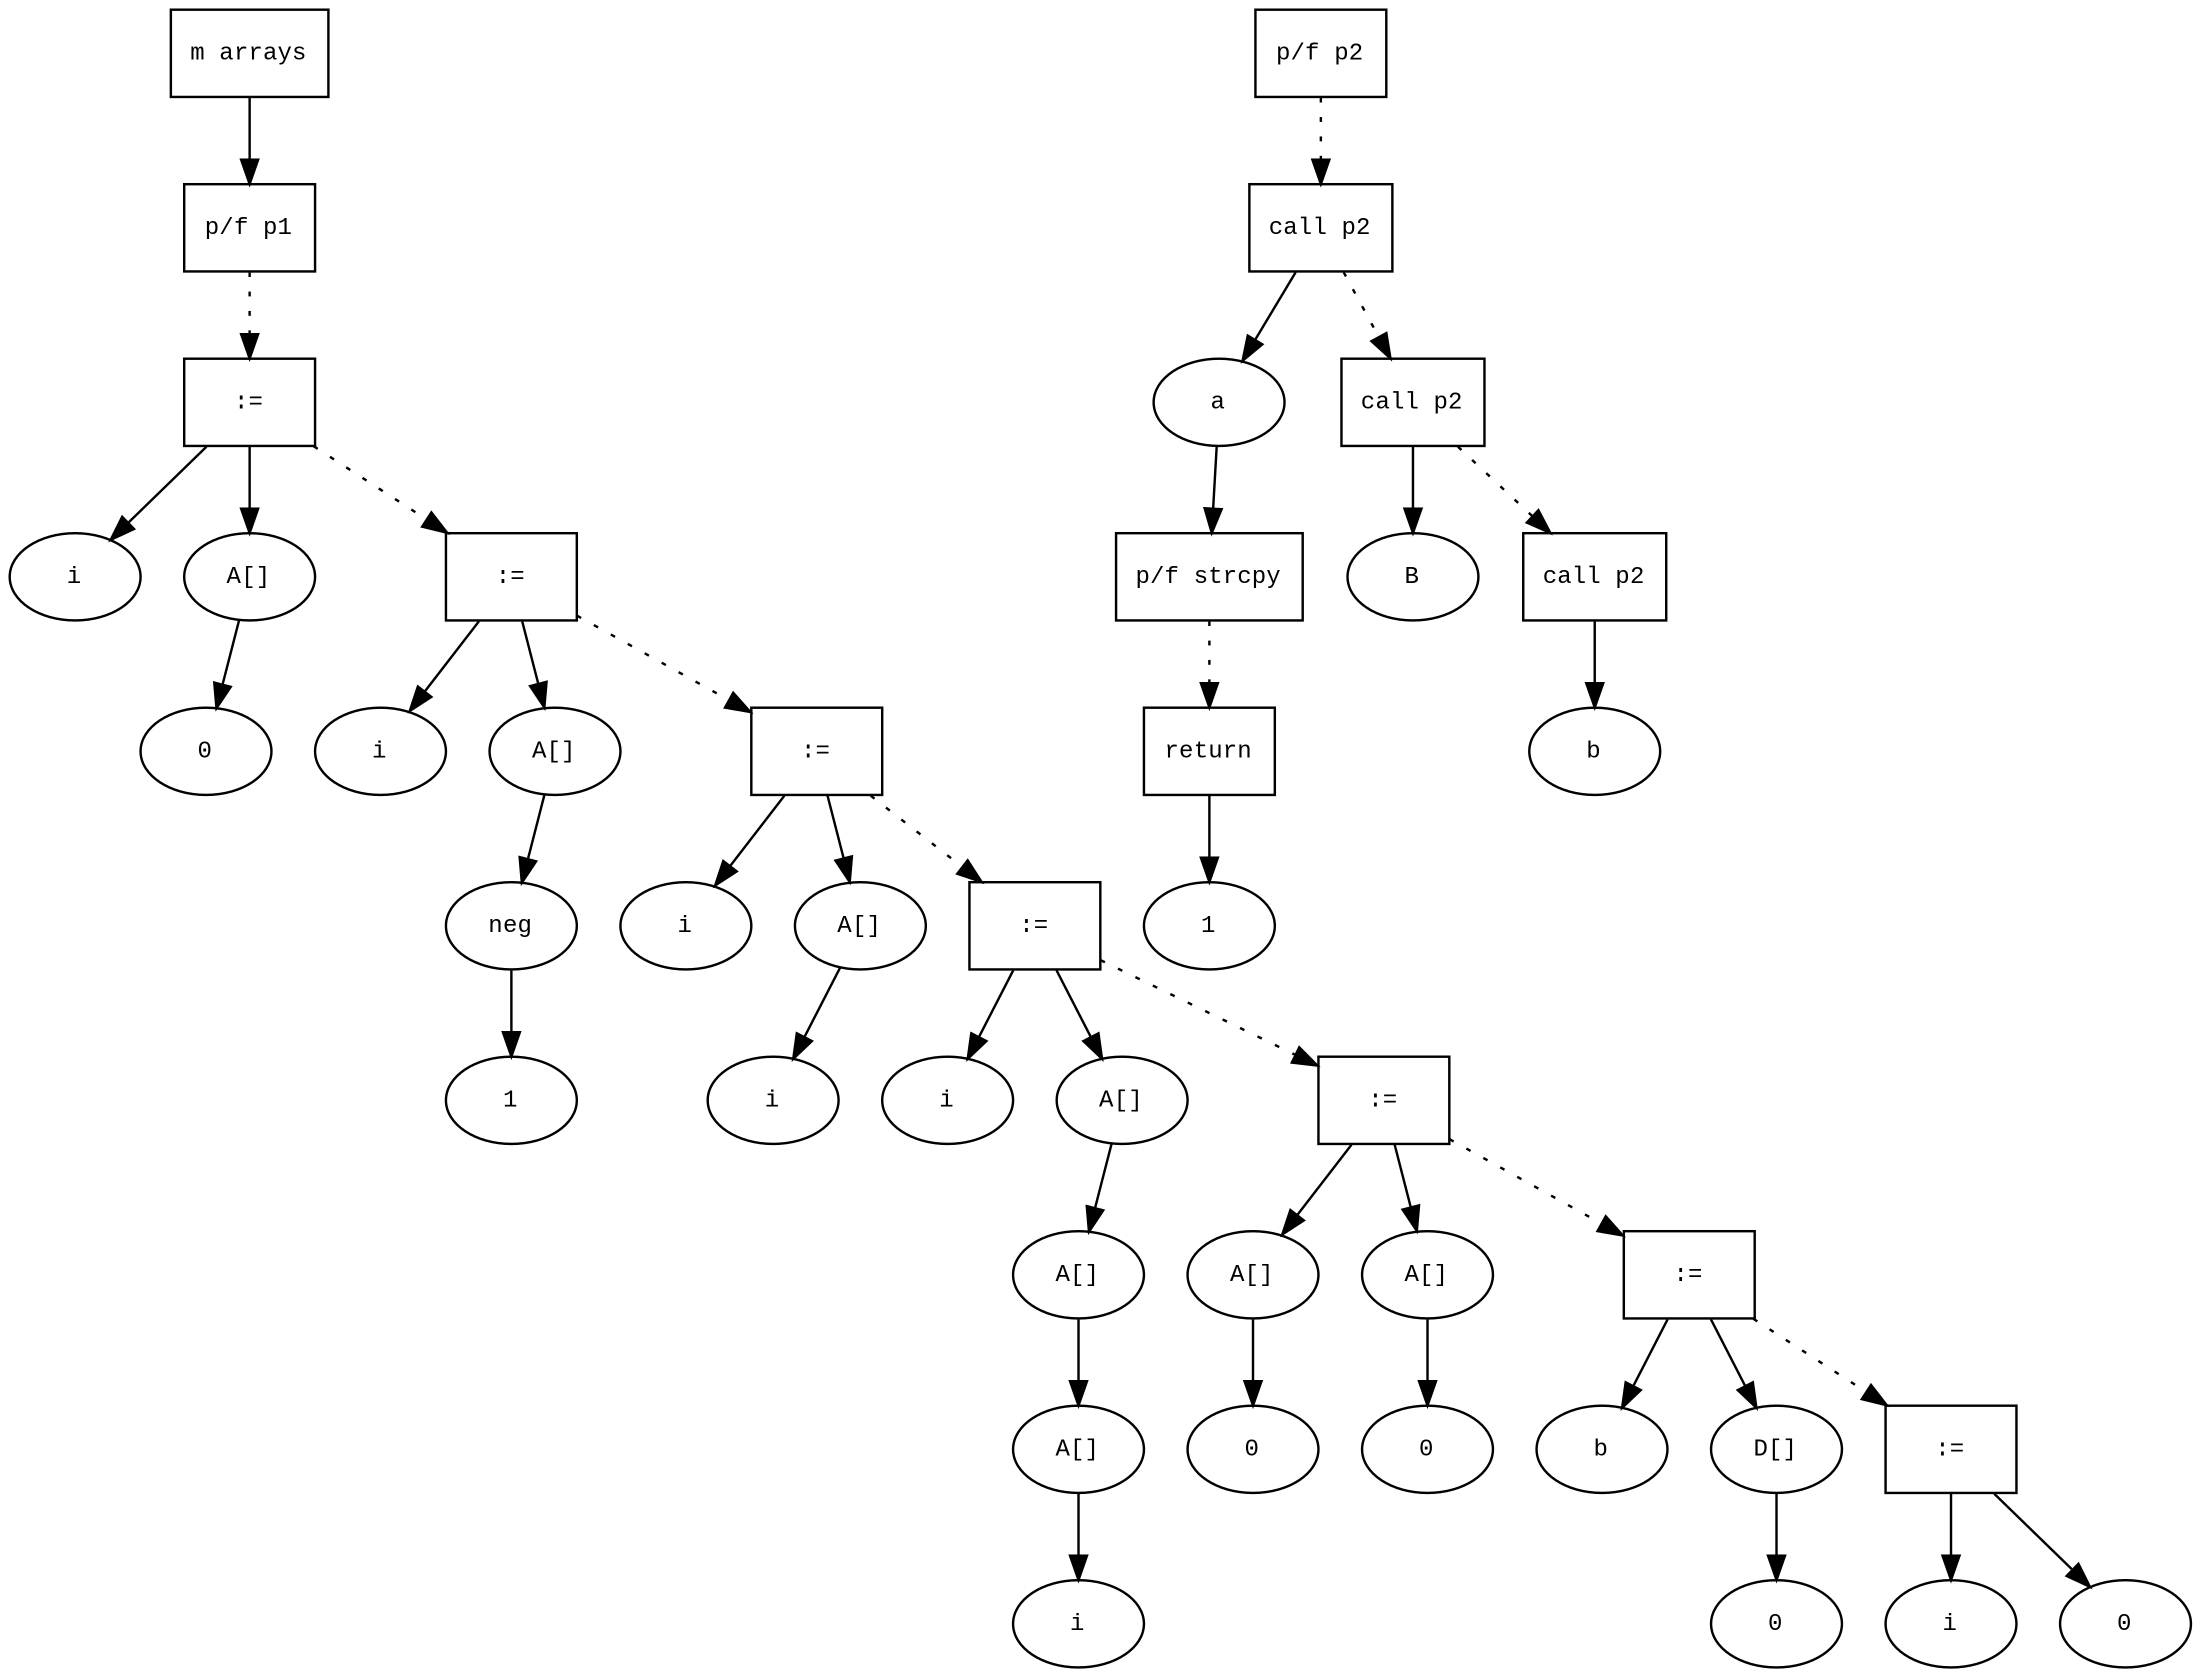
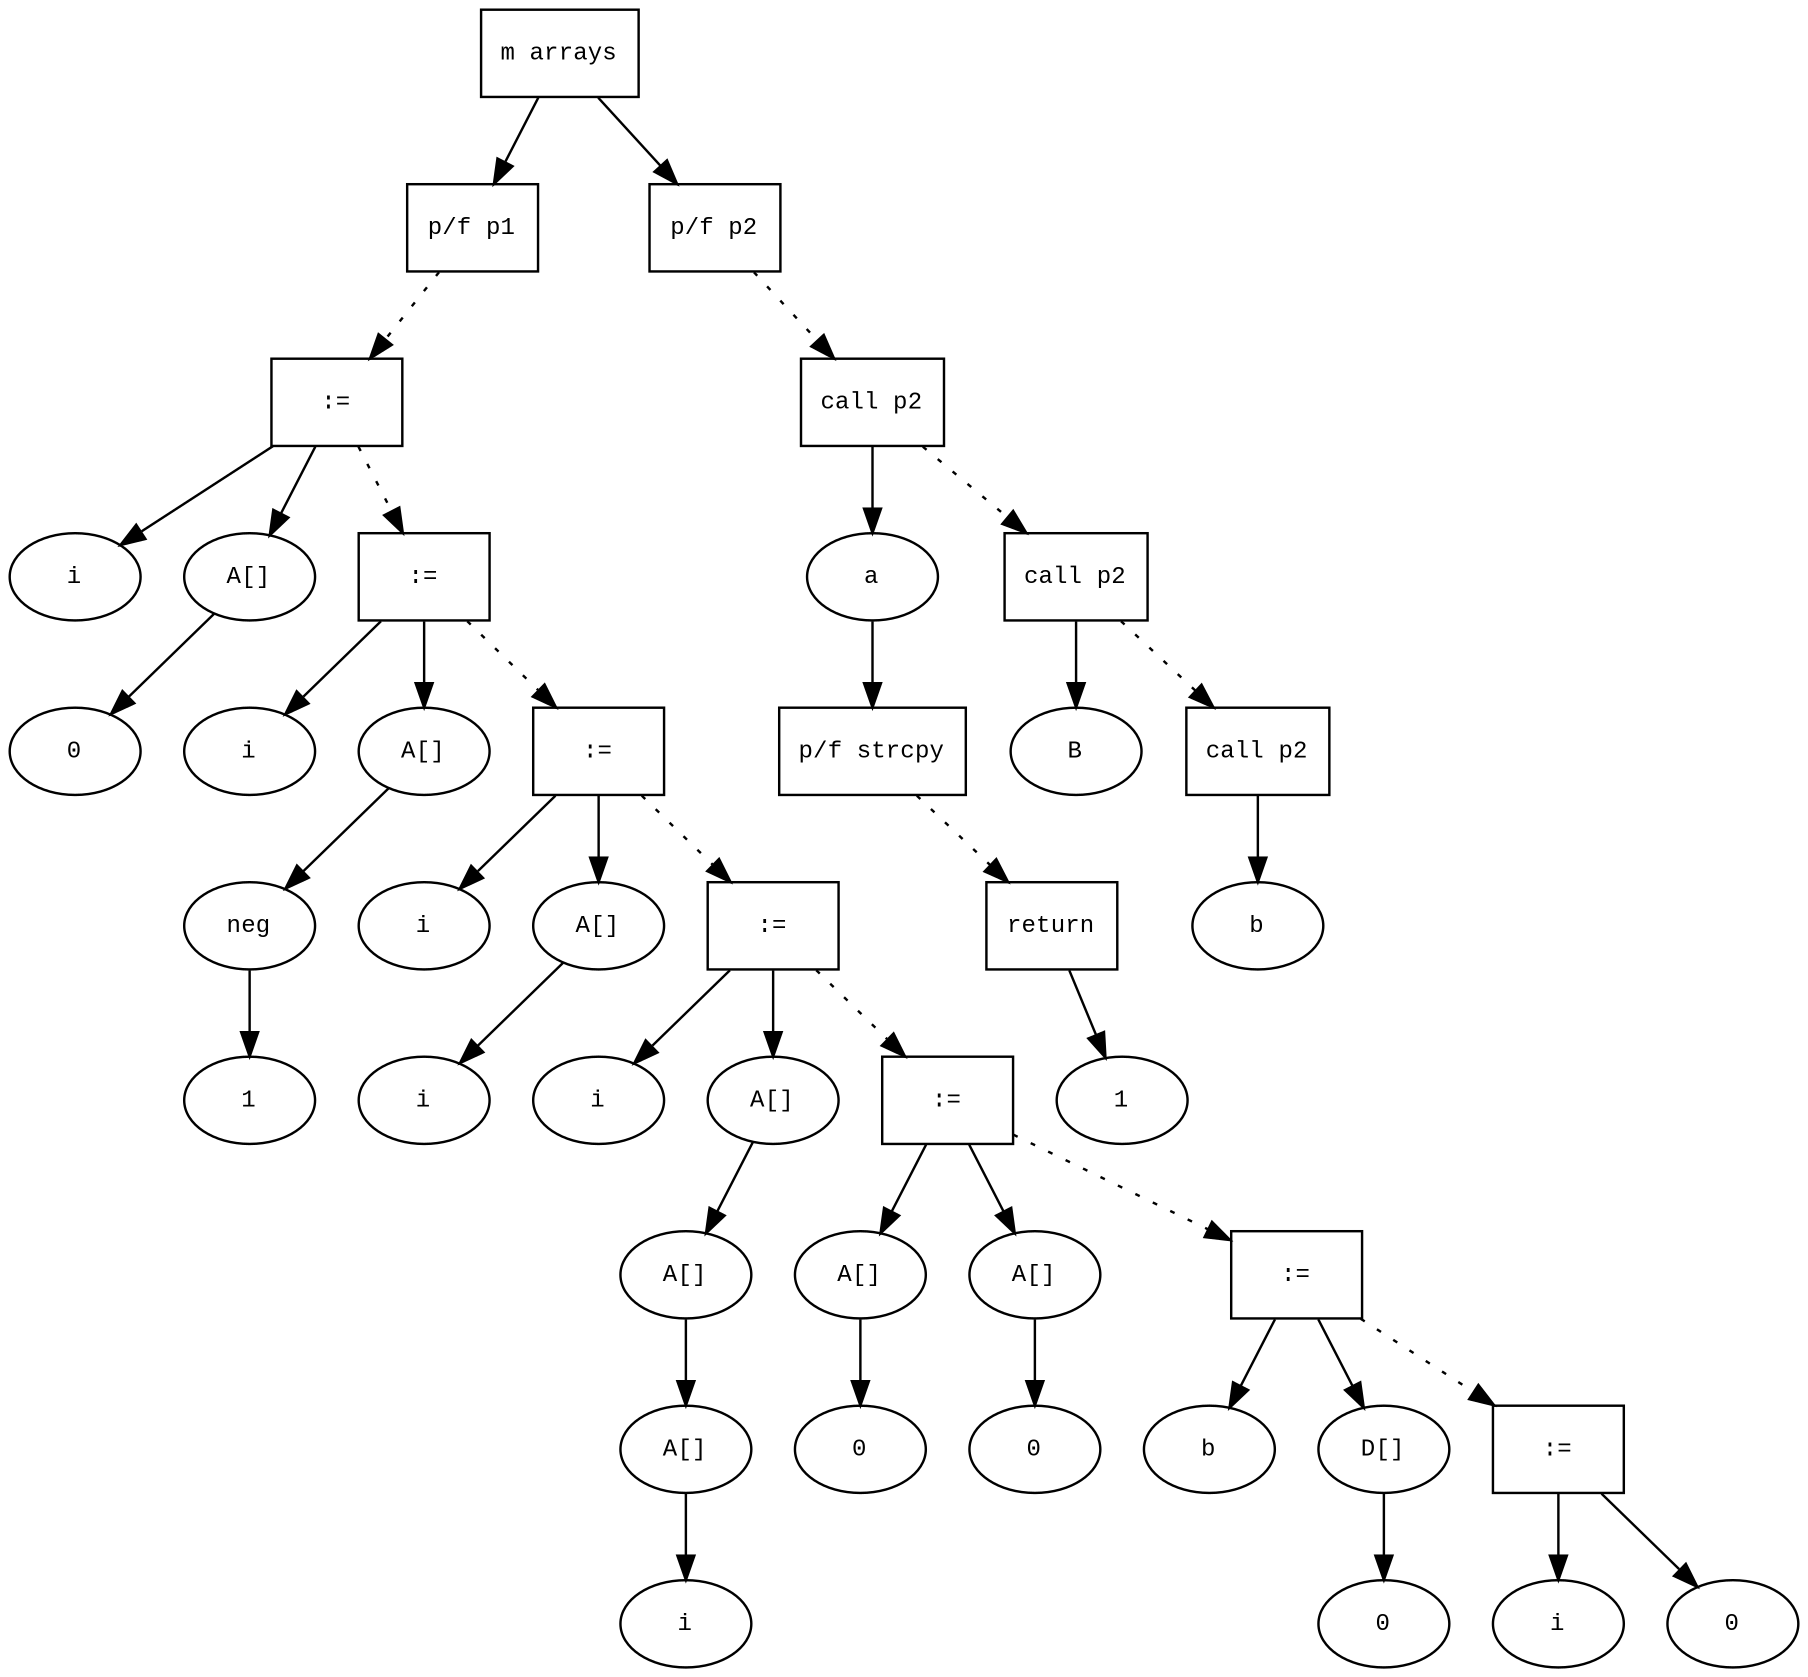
none -> (629, 132)
